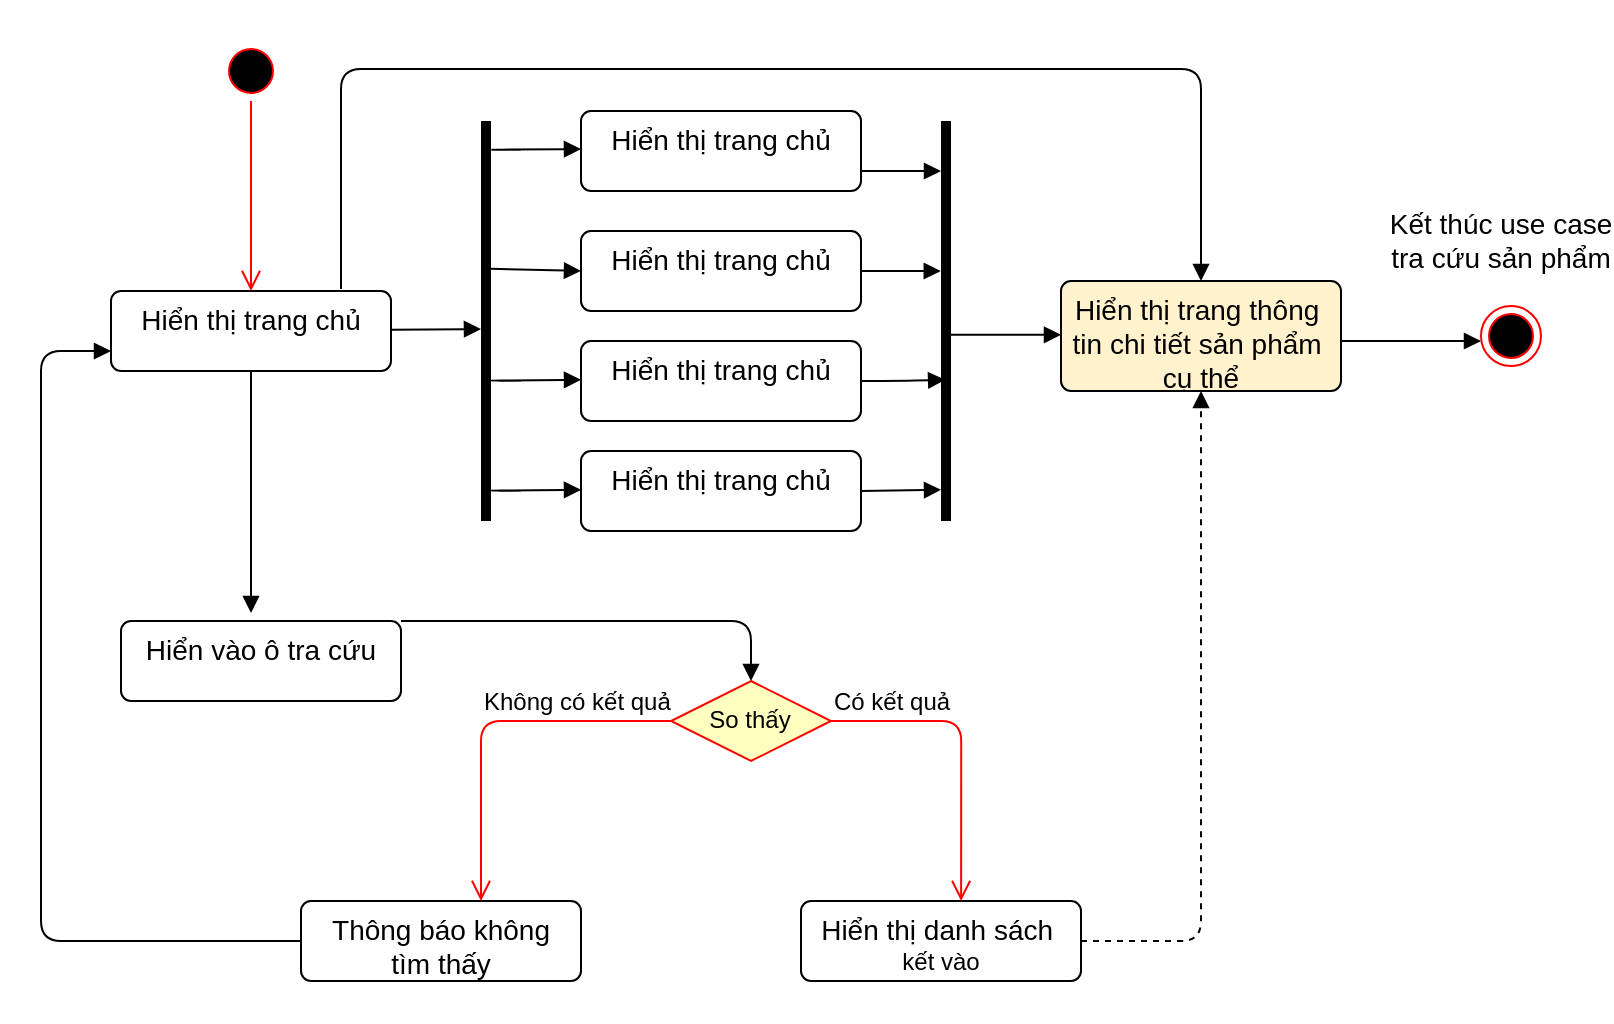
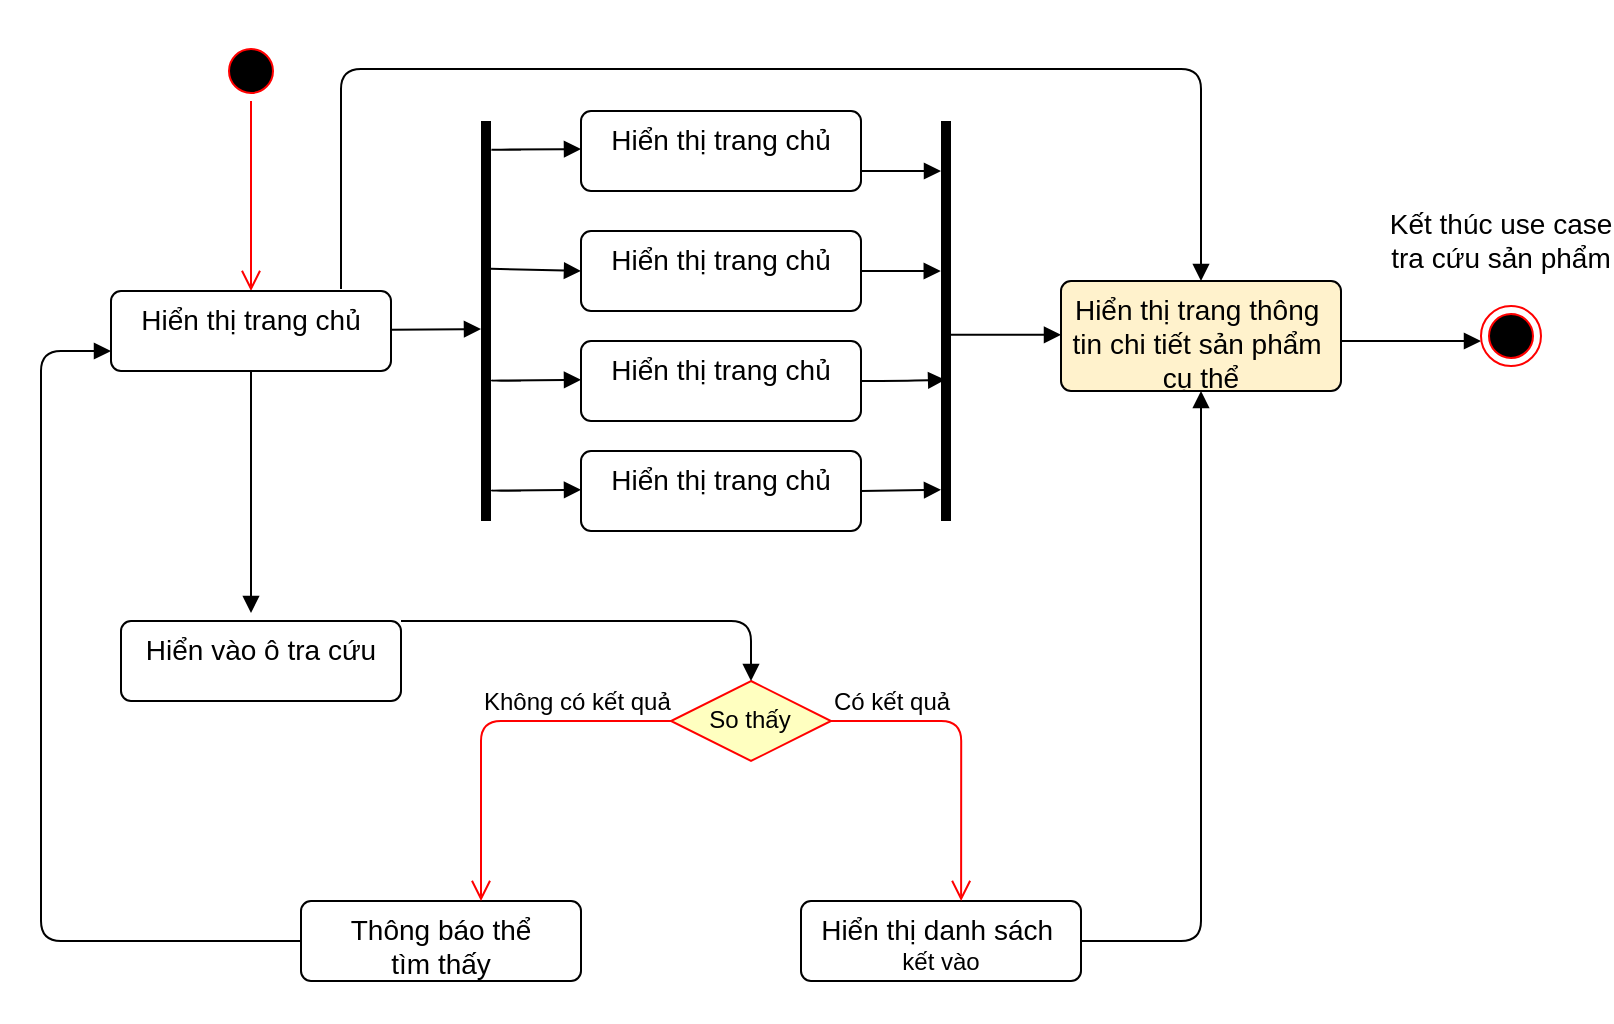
(1201, 727) -> (1201, 727)
(442, 944) -> (442, 944)
